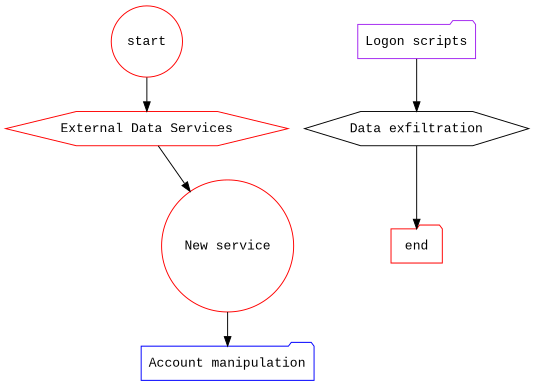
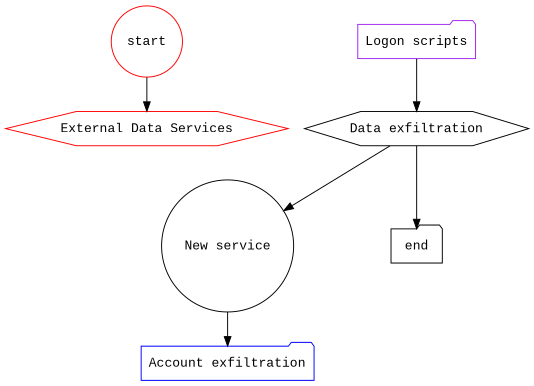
(171, 165) -> (341, 176)
(228, 246) -> (228, 246)
(417, 246) -> (417, 246)
(228, 363) -> (228, 363)
